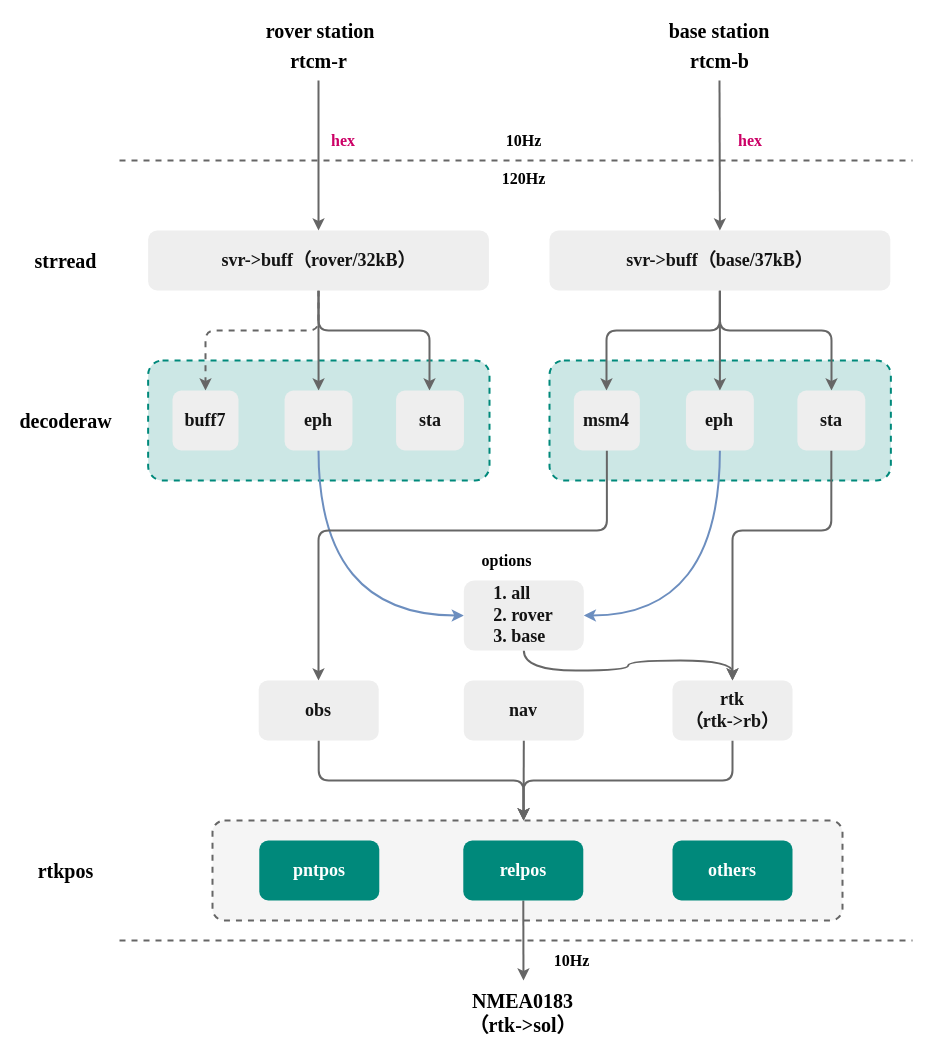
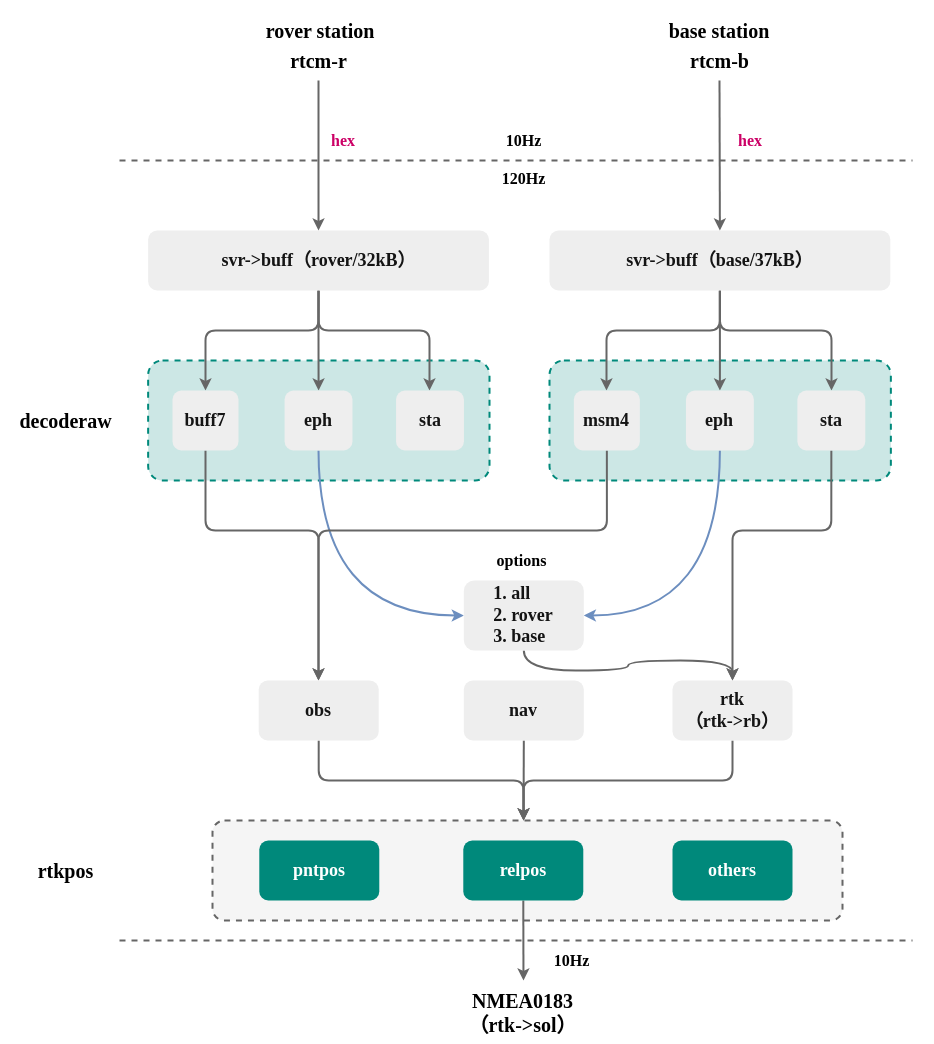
(66, 261) -> none
(241, 331) -> (241, 331)
none -> (225, 531)
(507, 561) -> (522, 561)
